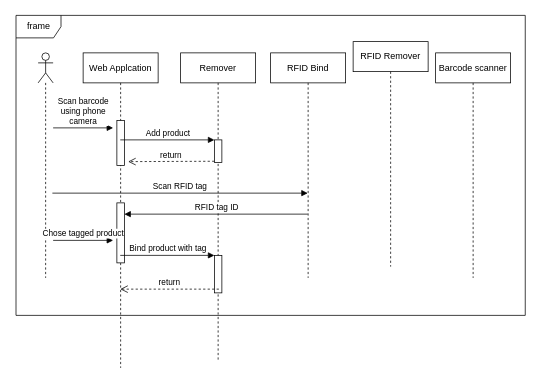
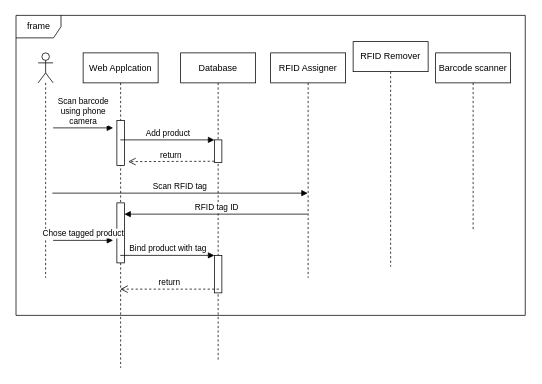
(218, 68) -> (218, 68)
(308, 68) -> (308, 68)
(473, 165) -> (473, 141)
